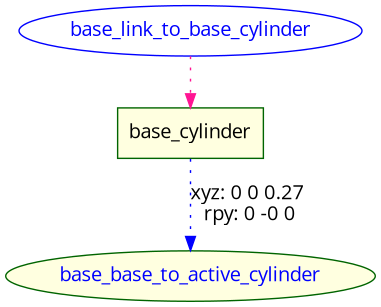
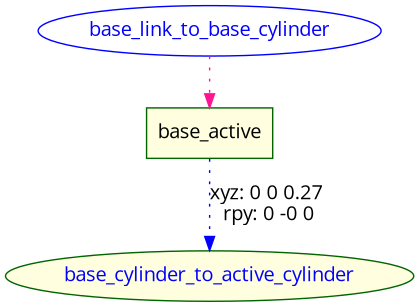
(191, 133) -> (210, 133)
(191, 276) -> (210, 276)
